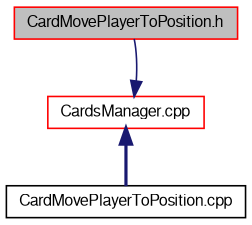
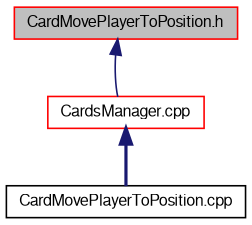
(137, 60) -> (115, 76)
